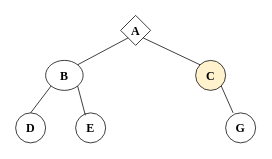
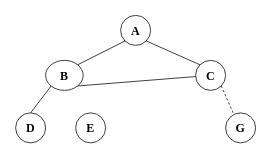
(135, 30) -> (135, 30)
(210, 75) -> (210, 75)
(226, 98) -> (226, 98)
(81, 100) -> (136, 81)
